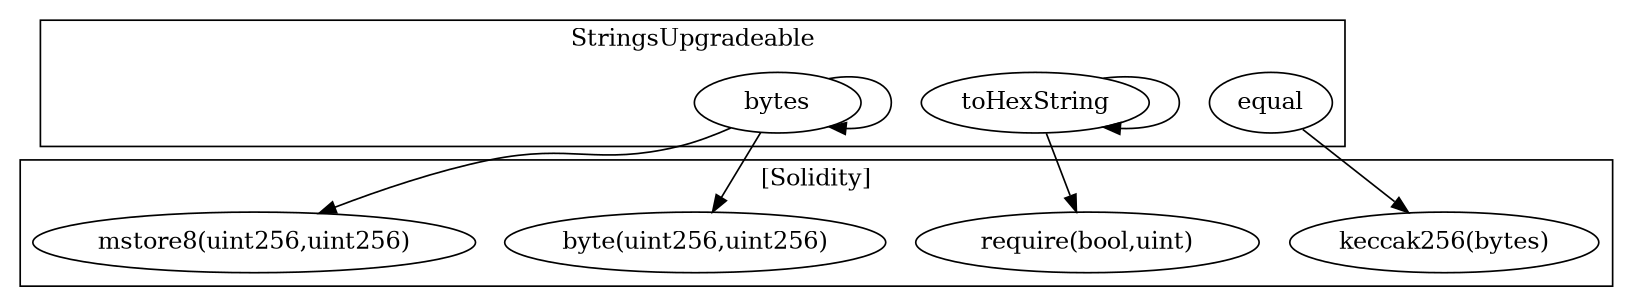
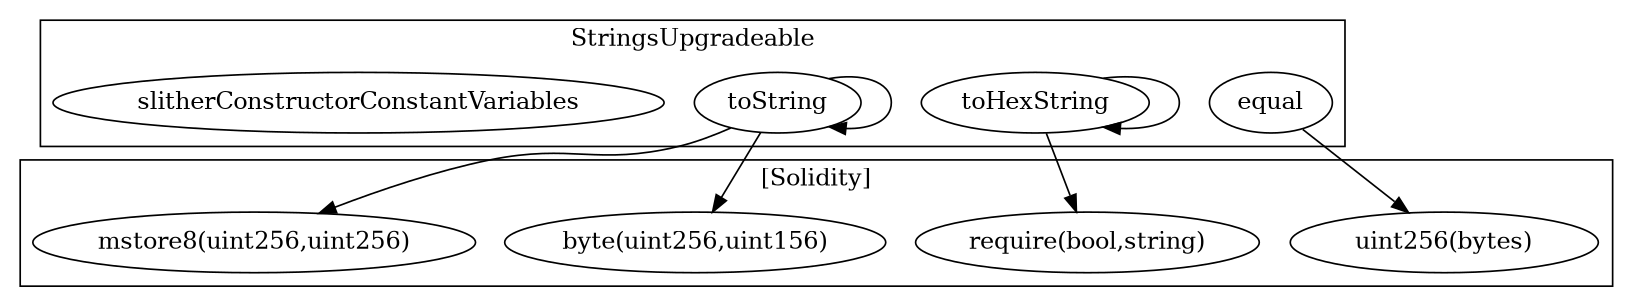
none -> (359, 103)
(778, 103) -> (778, 103)
(695, 242) -> (695, 242)
(1087, 242) -> (1087, 242)
(1444, 242) -> (1444, 242)
